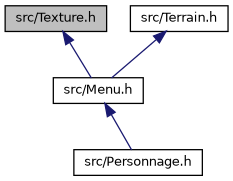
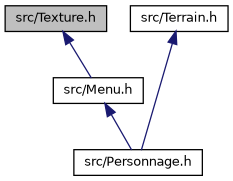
(134, 59) -> (157, 97)
